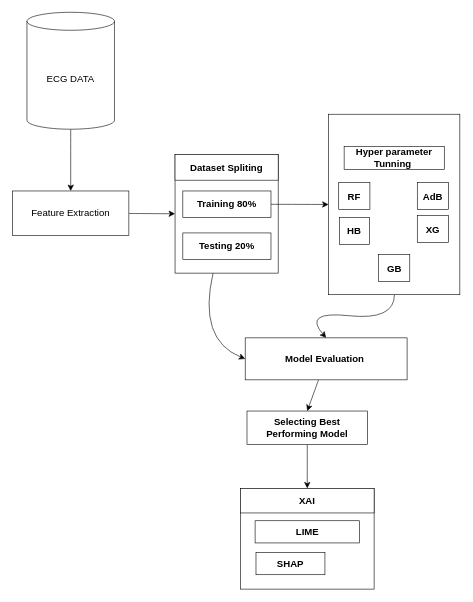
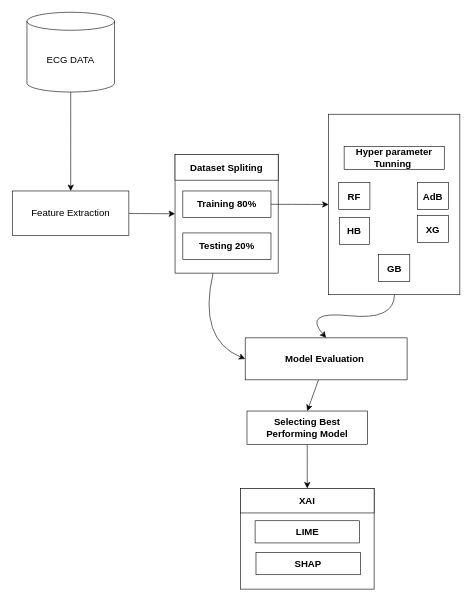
(71, 71) -> (71, 52)
(290, 564) -> (308, 564)
